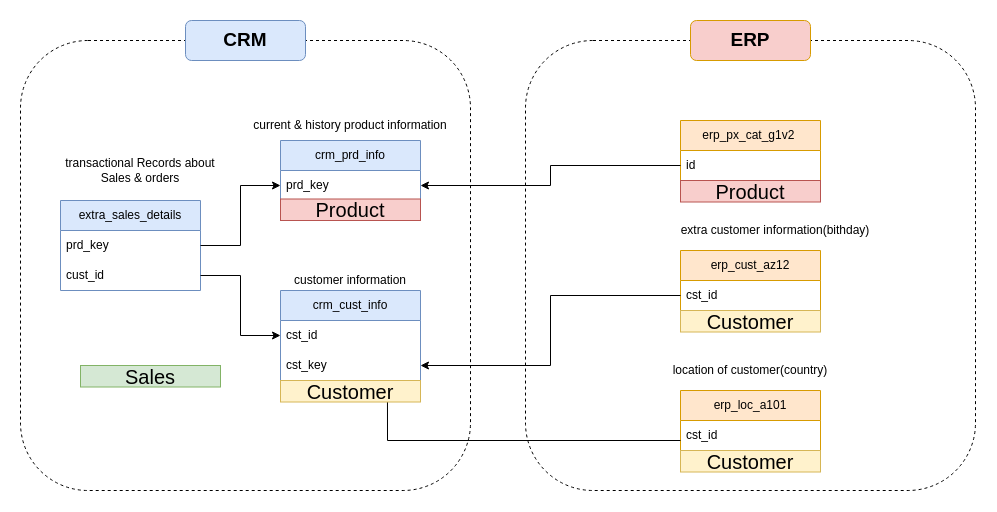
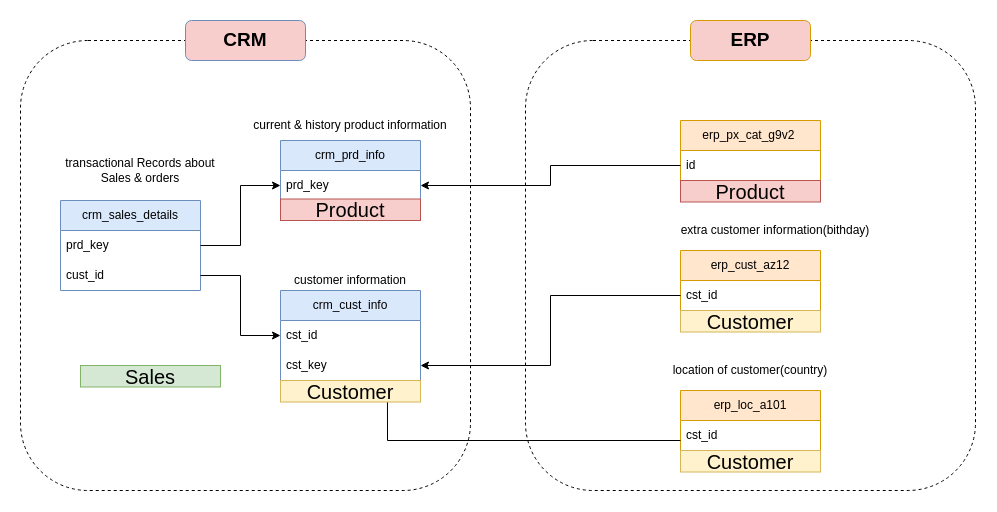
(246, 41) -> (246, 41)
(751, 136) -> (751, 136)
(131, 216) -> (131, 216)
